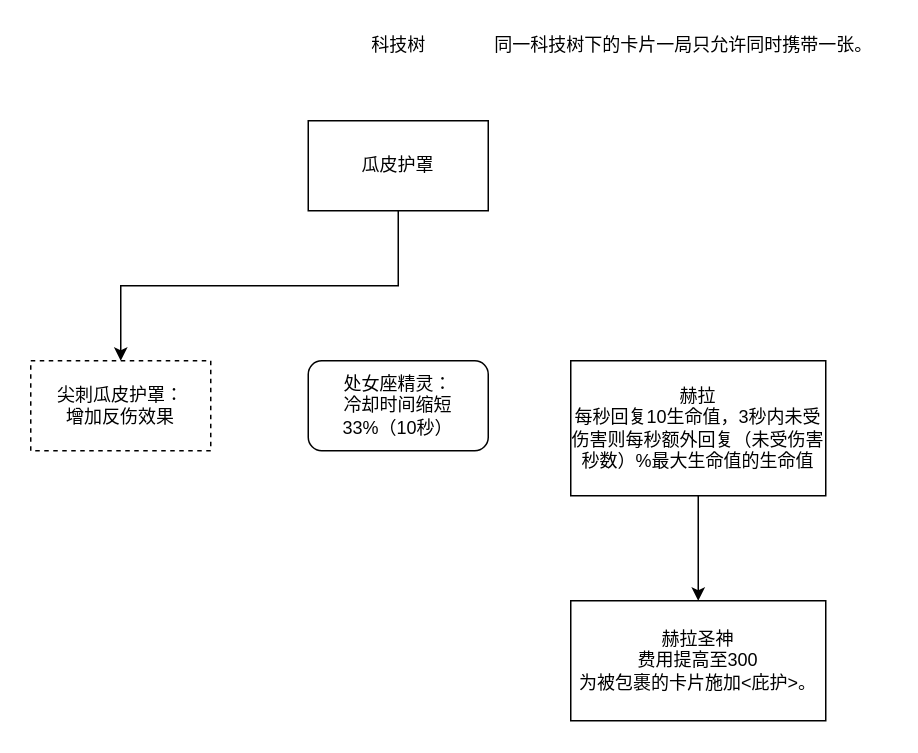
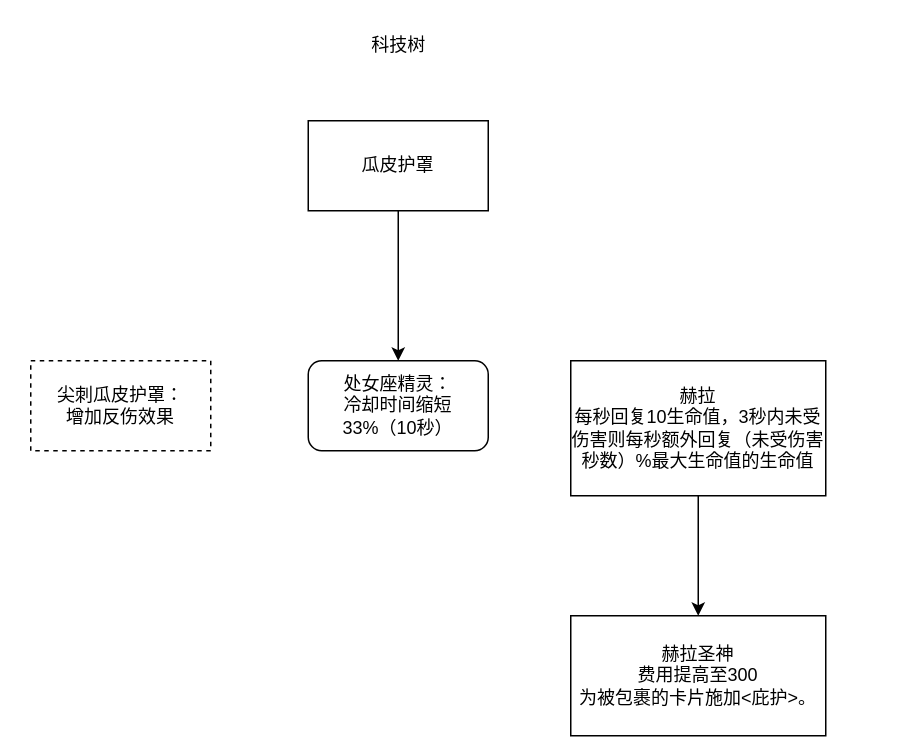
(683, 46) -> none
(226, 286) -> none
none -> (398, 319)
(698, 661) -> (698, 676)
